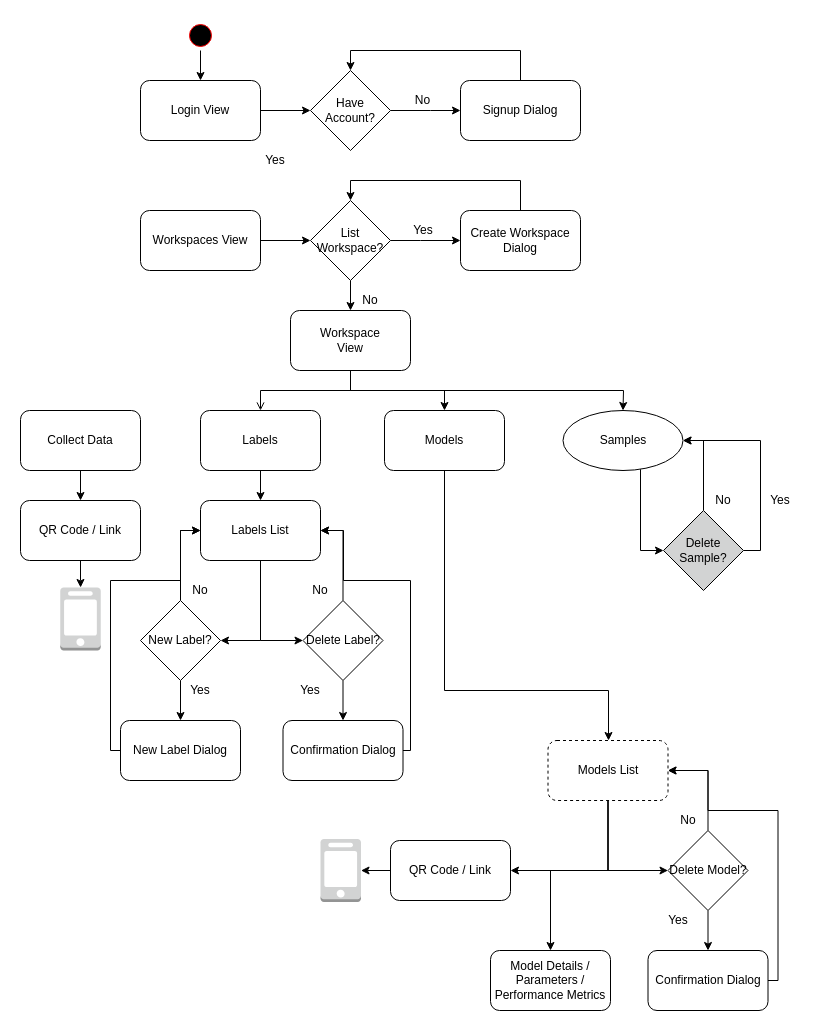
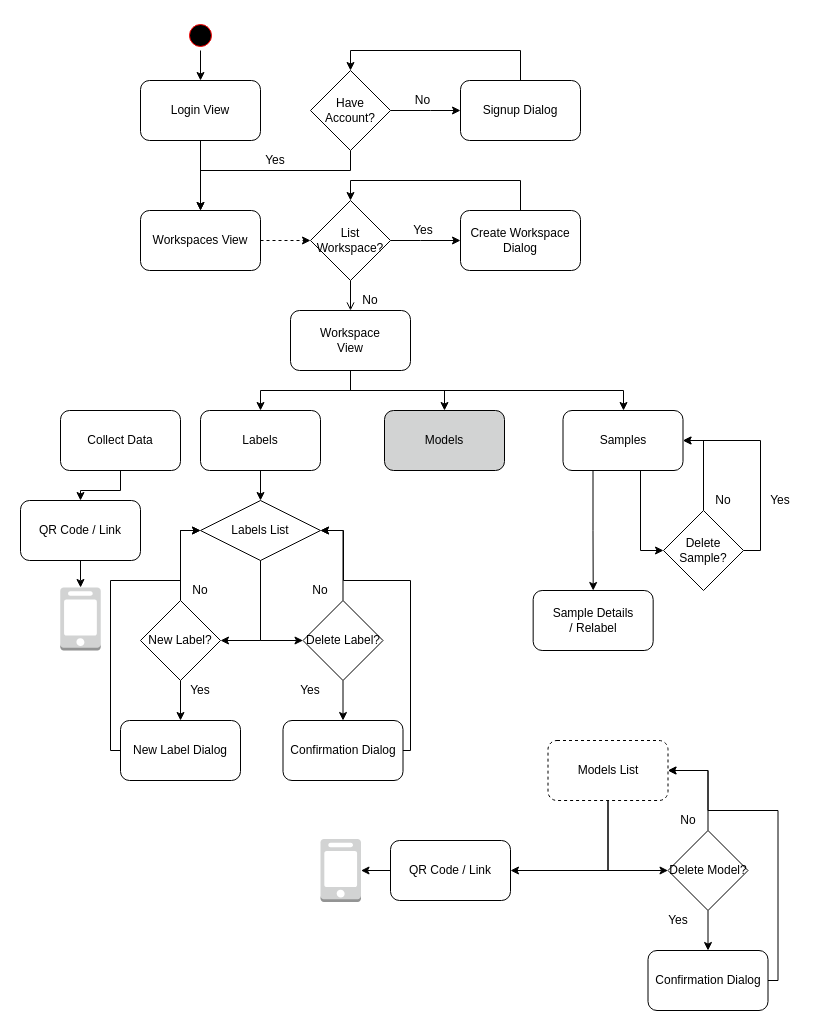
(282, 111) -> (201, 154)
none -> (287, 171)
(283, 241) -> (283, 241)
(351, 302) -> (351, 304)
(261, 404) -> (261, 402)
(81, 441) -> (121, 441)
(445, 441) -> (445, 441)
(623, 441) -> (623, 441)
none -> (593, 527)
(261, 531) -> (261, 531)
(704, 551) -> (704, 551)
none -> (593, 621)
(445, 684) -> none
(551, 908) -> none
(551, 981) -> none
